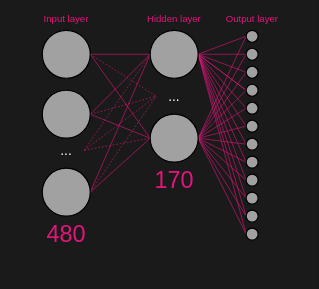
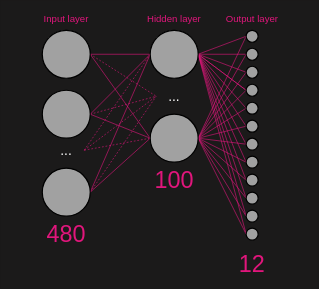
(174, 180) -> (174, 180)
none -> (252, 264)
